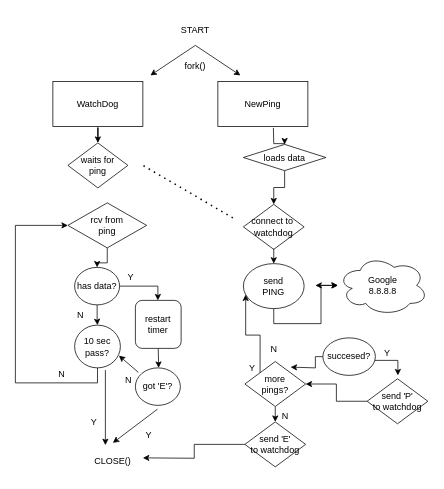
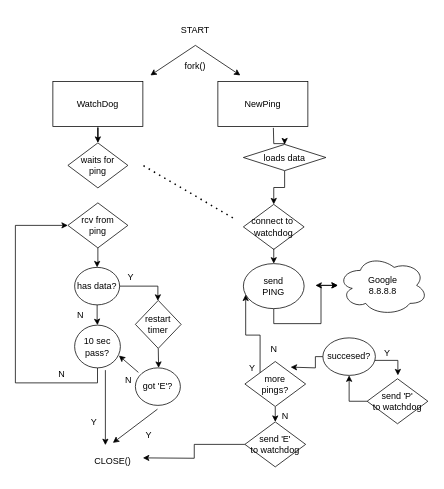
(107, 225) -> (98, 225)
(158, 324) -> (158, 324)
(336, 398) -> (349, 382)
